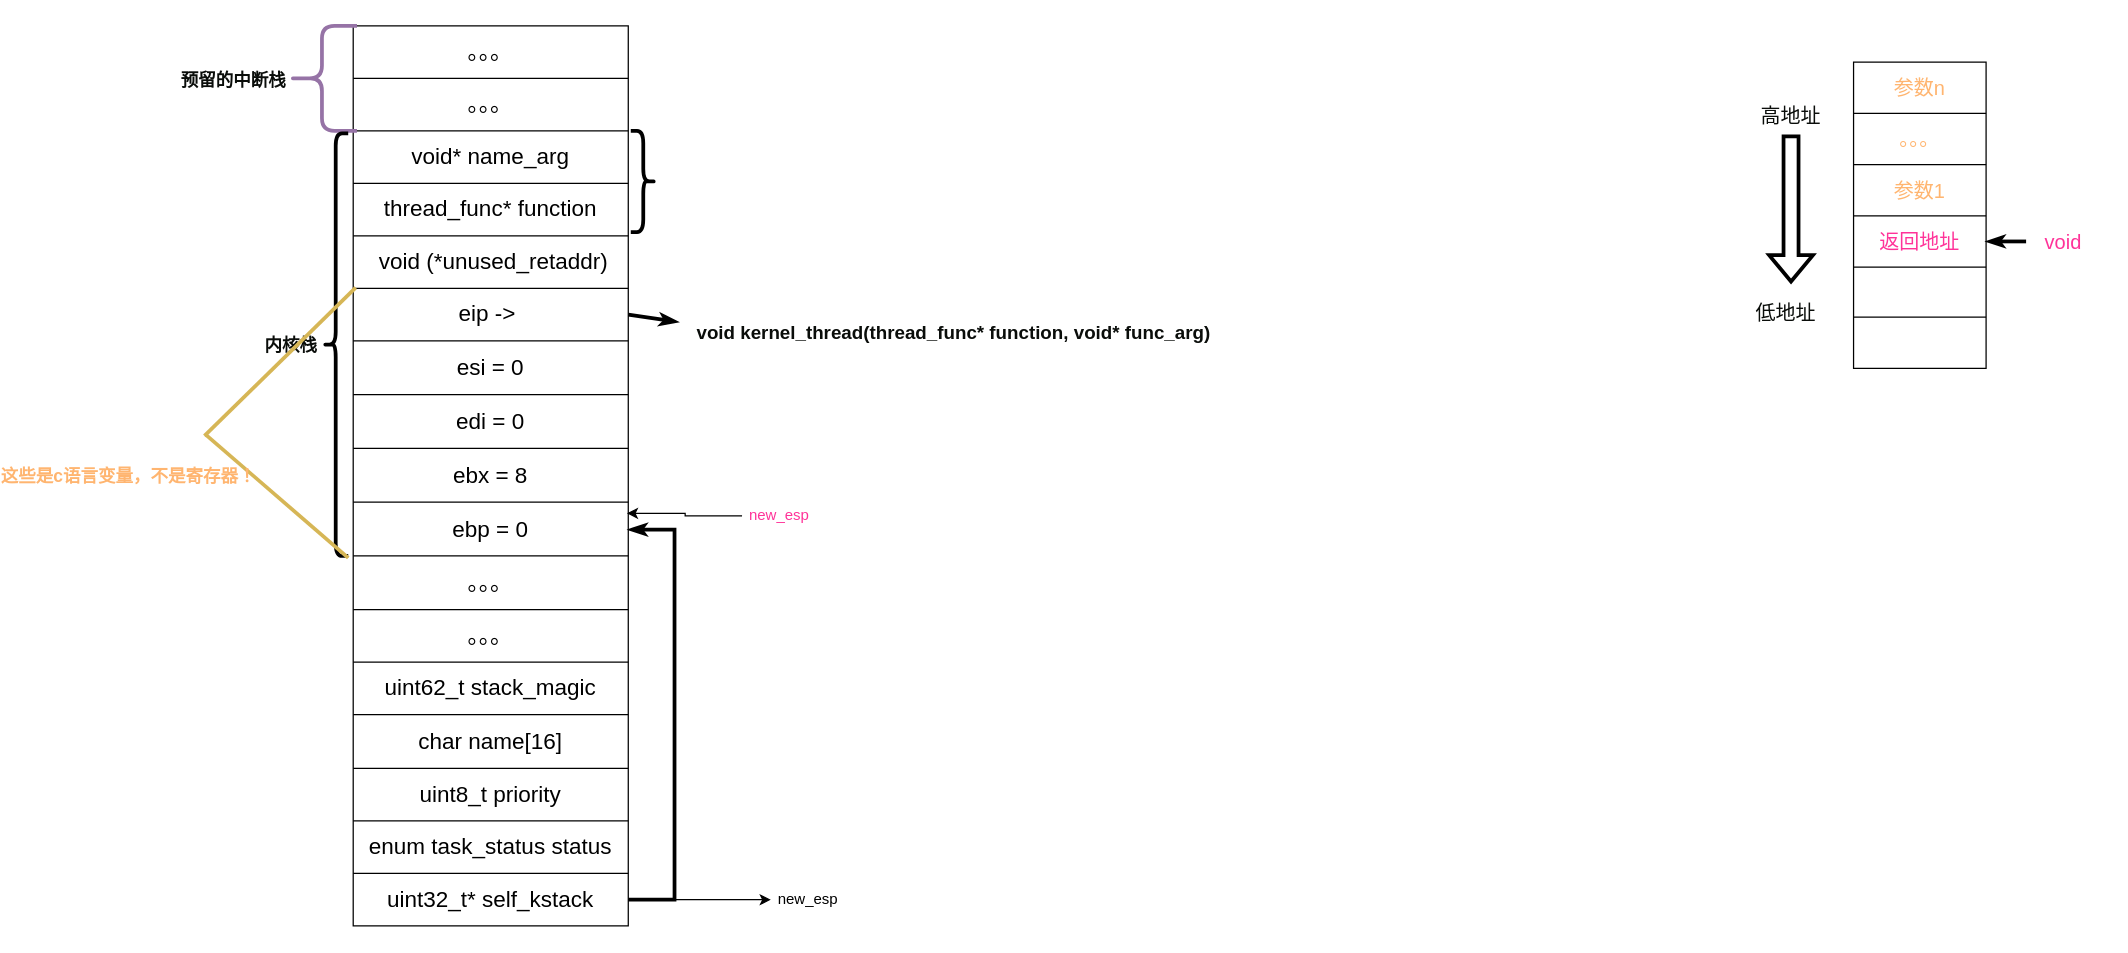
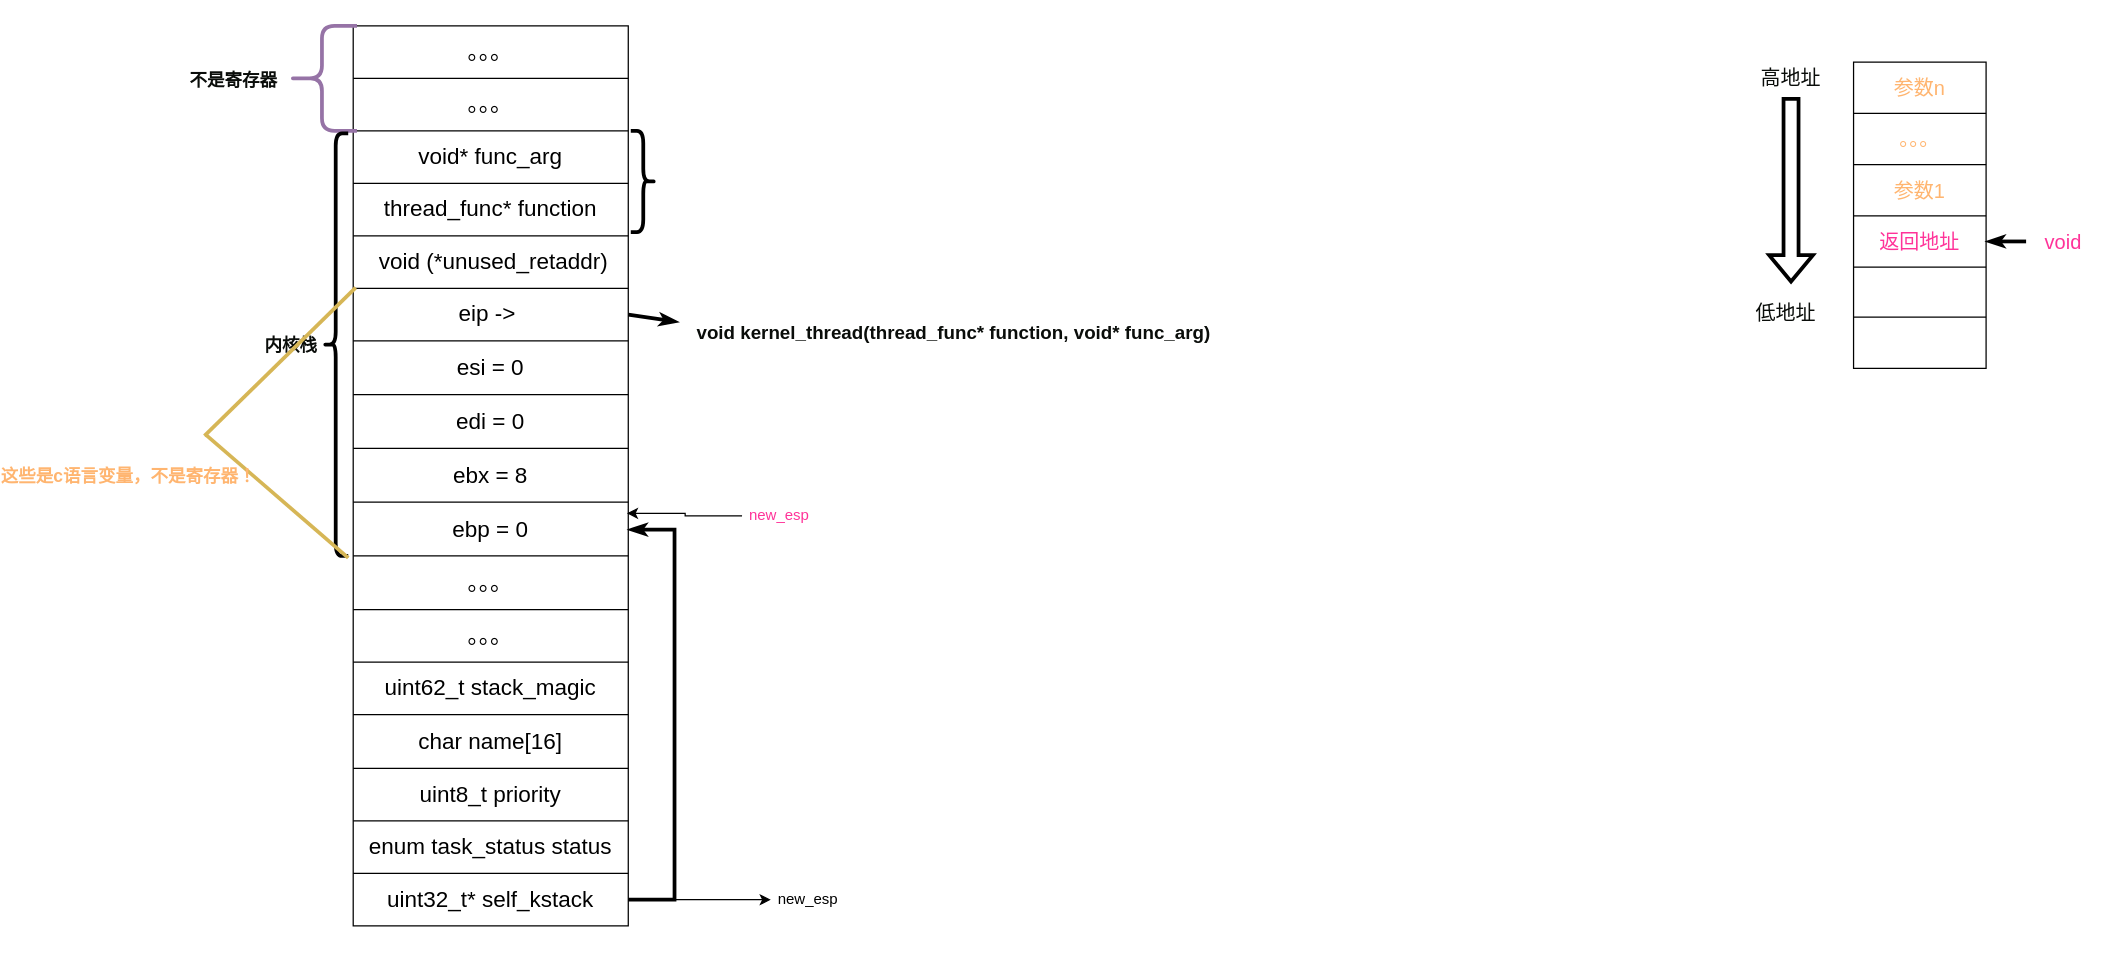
(234, 77) -> (234, 77)
(1791, 116) -> (1791, 78)
(491, 157) -> (491, 157)
